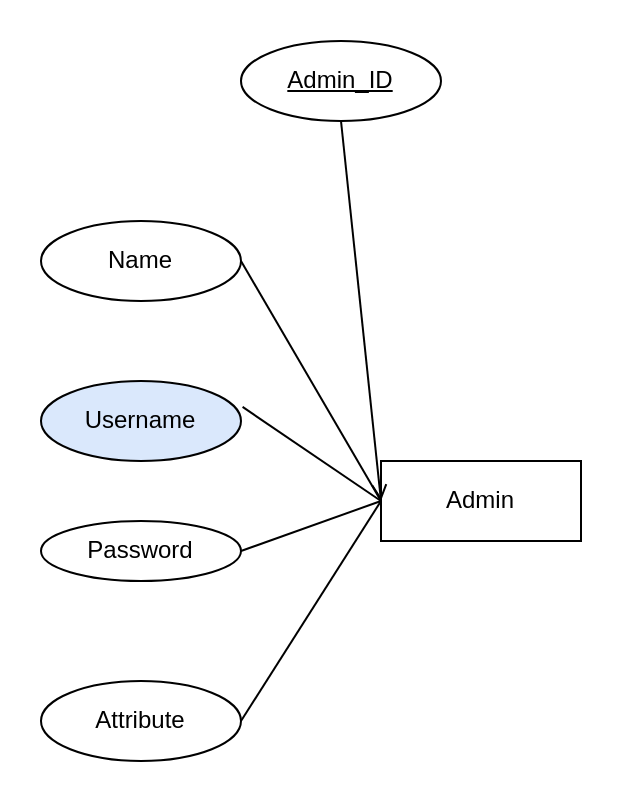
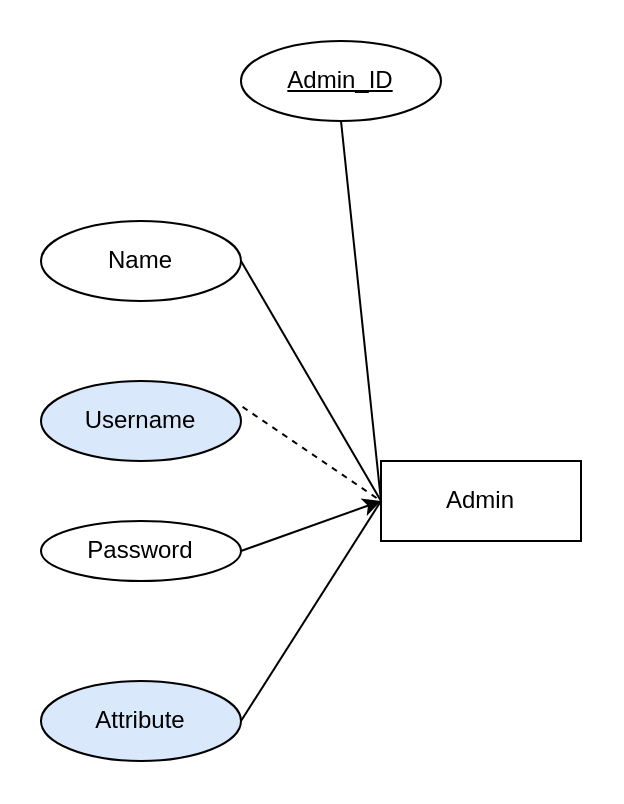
(310, 453) -> (310, 453)
(380, 490) -> (380, 490)
(370, 505) -> (367, 506)
(141, 721) -> (141, 721)
